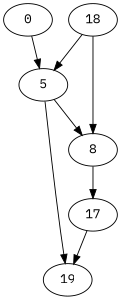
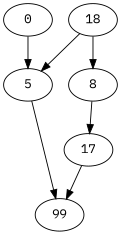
(65, 114) -> none
(68, 280) -> (60, 215)
